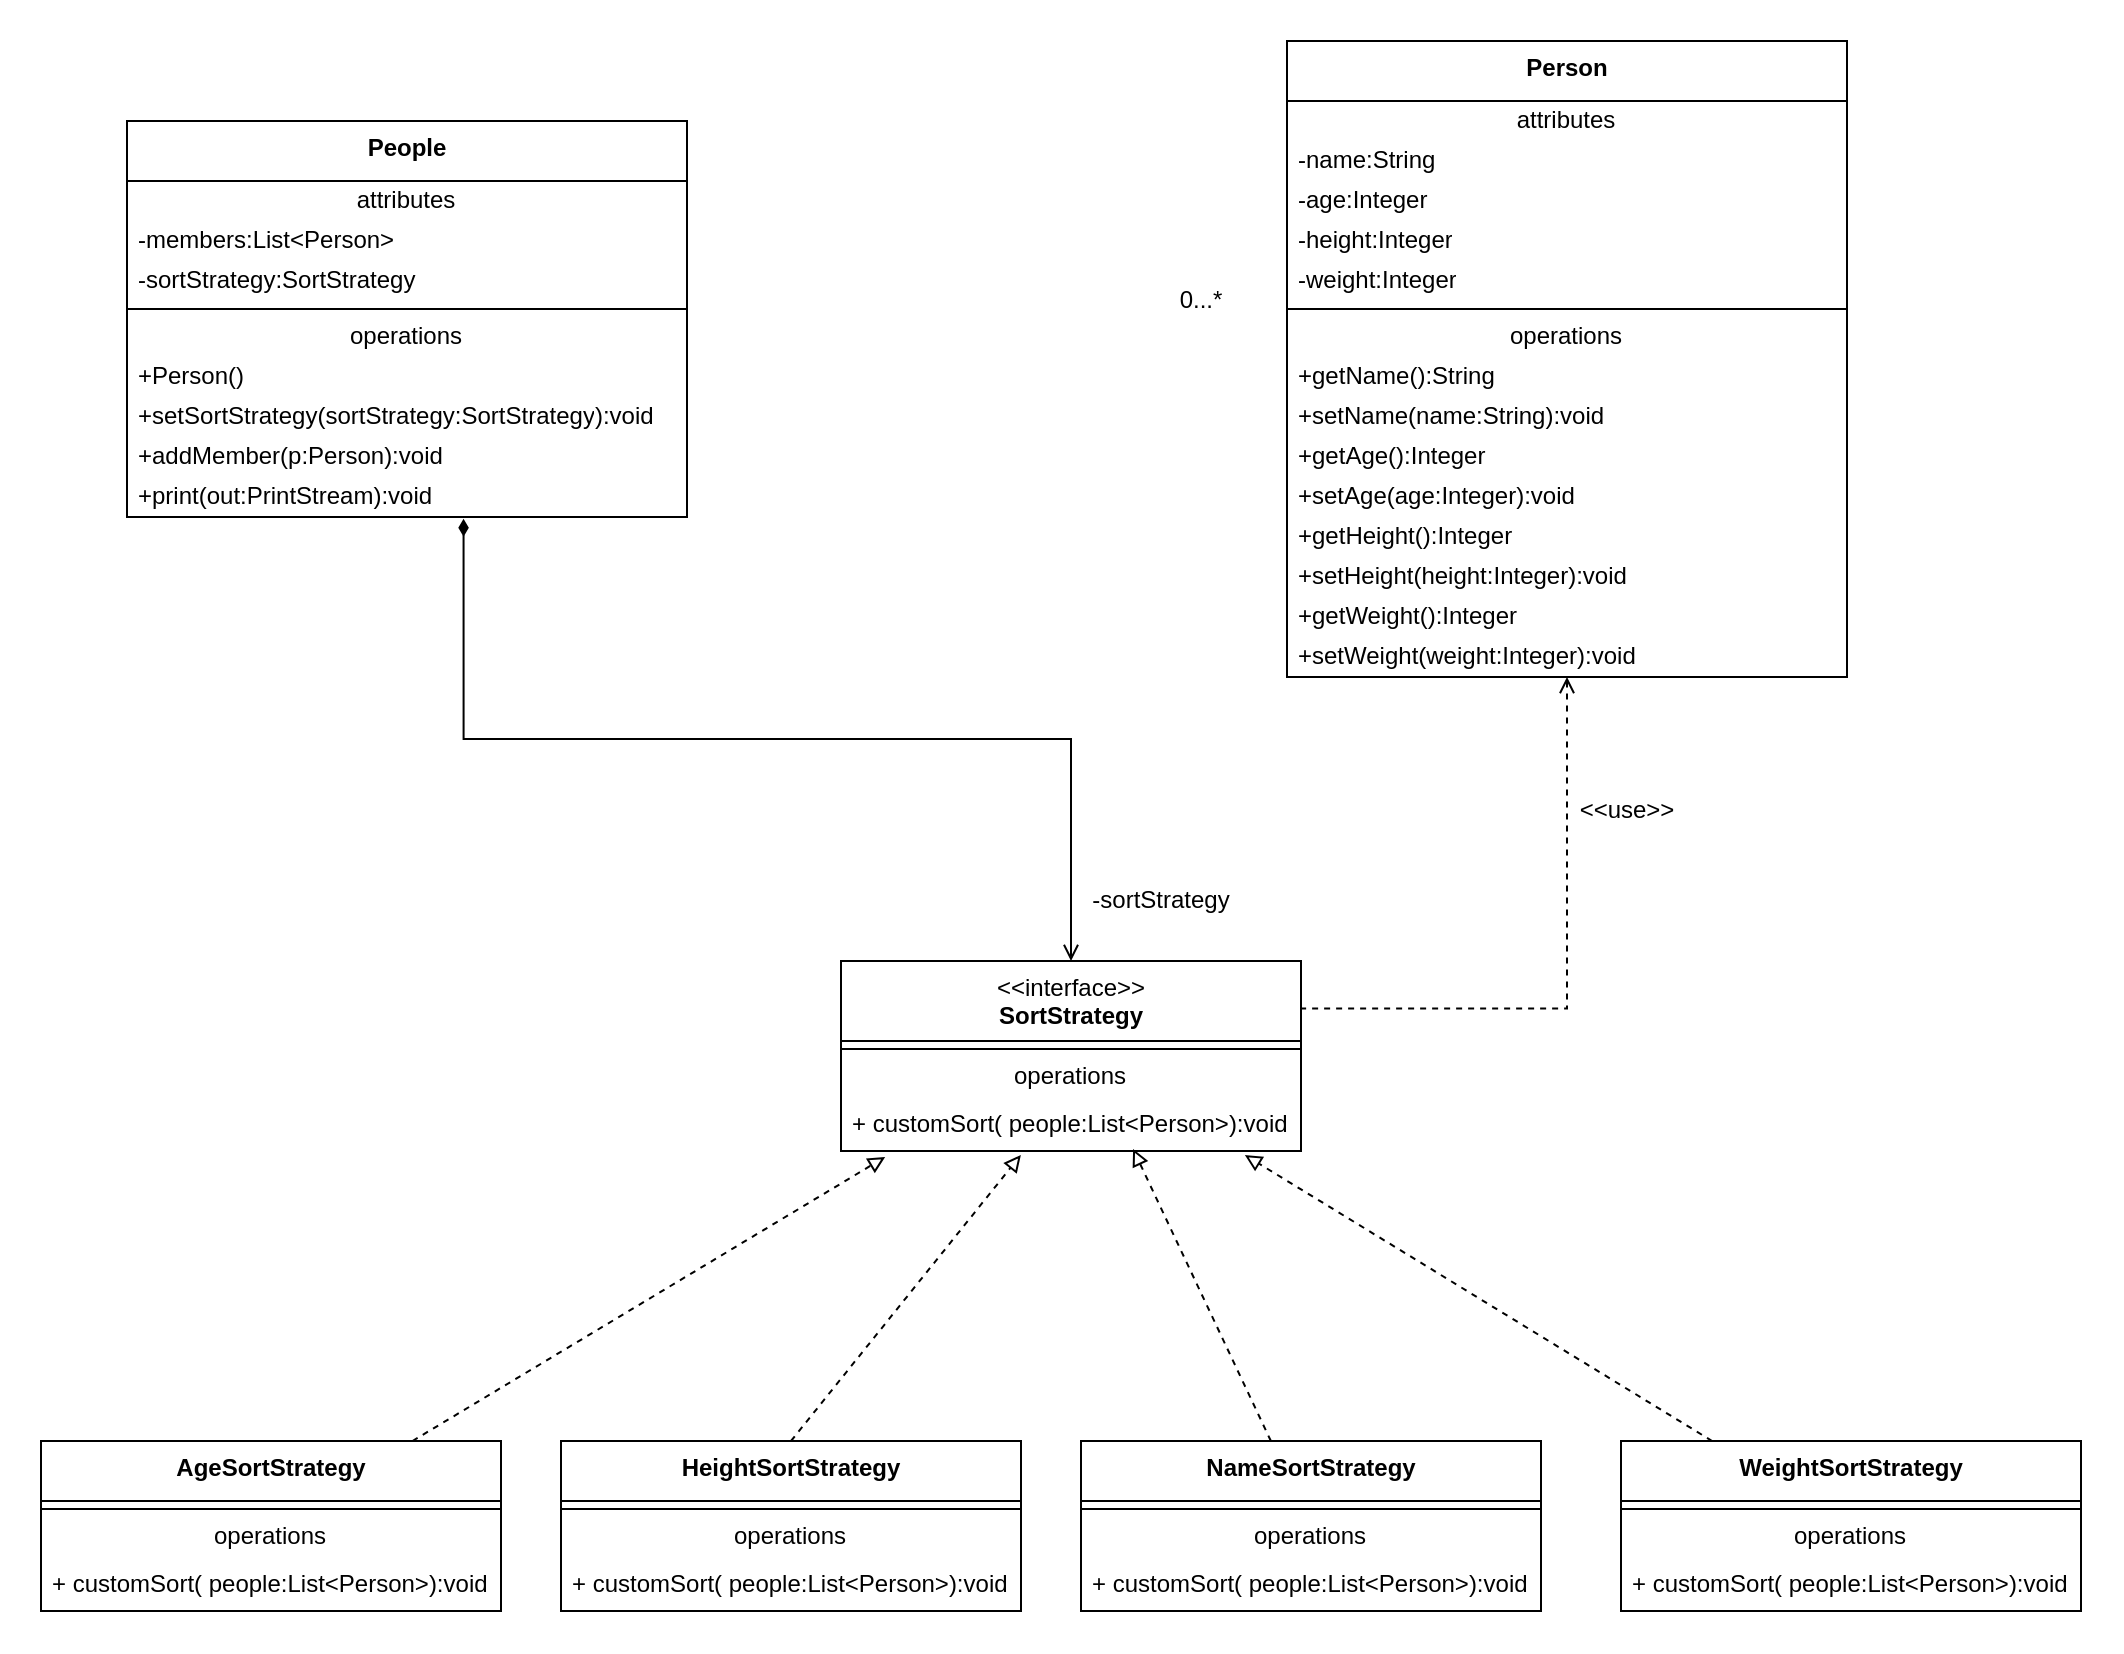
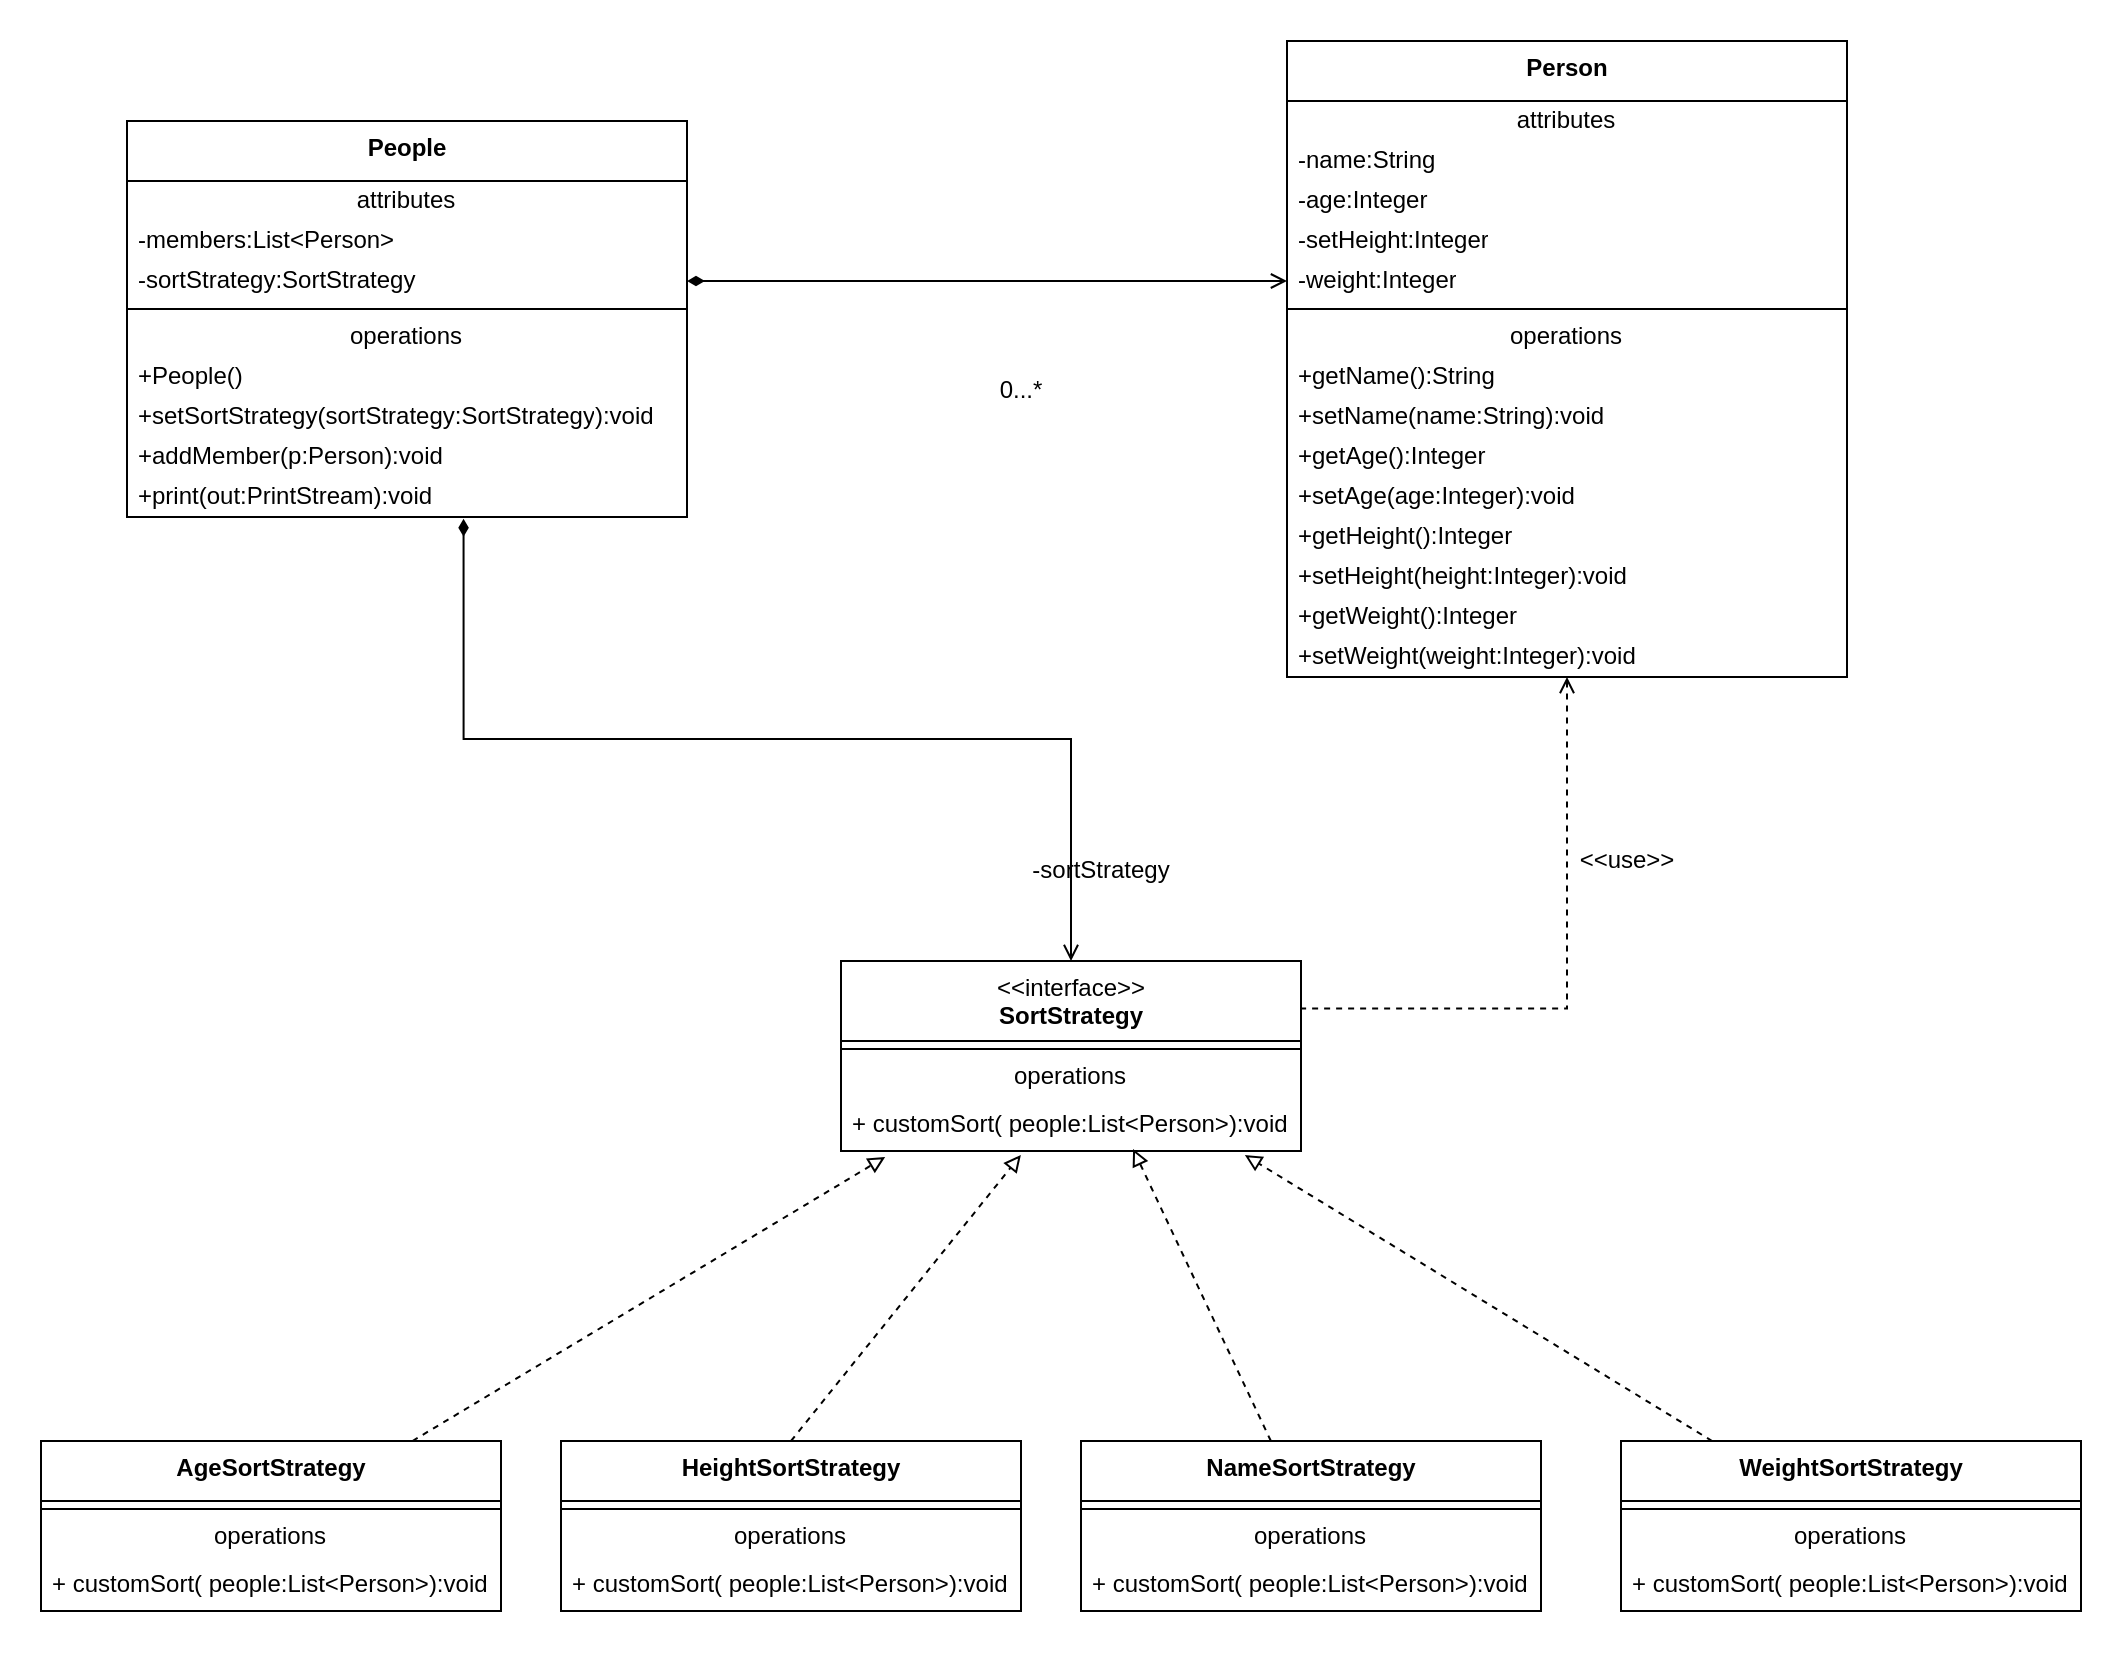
(1394, 241) -> (1414, 241)
none -> (992, 281)
(1201, 301) -> (1021, 391)
(199, 377) -> (196, 377)
(1627, 811) -> (1627, 861)
(1161, 901) -> (1101, 871)
